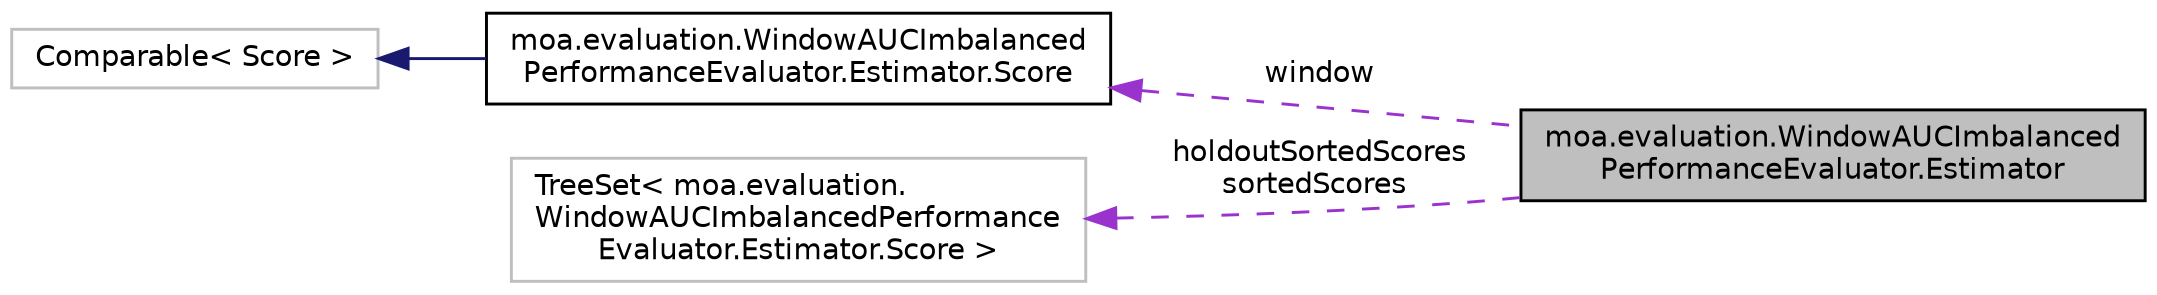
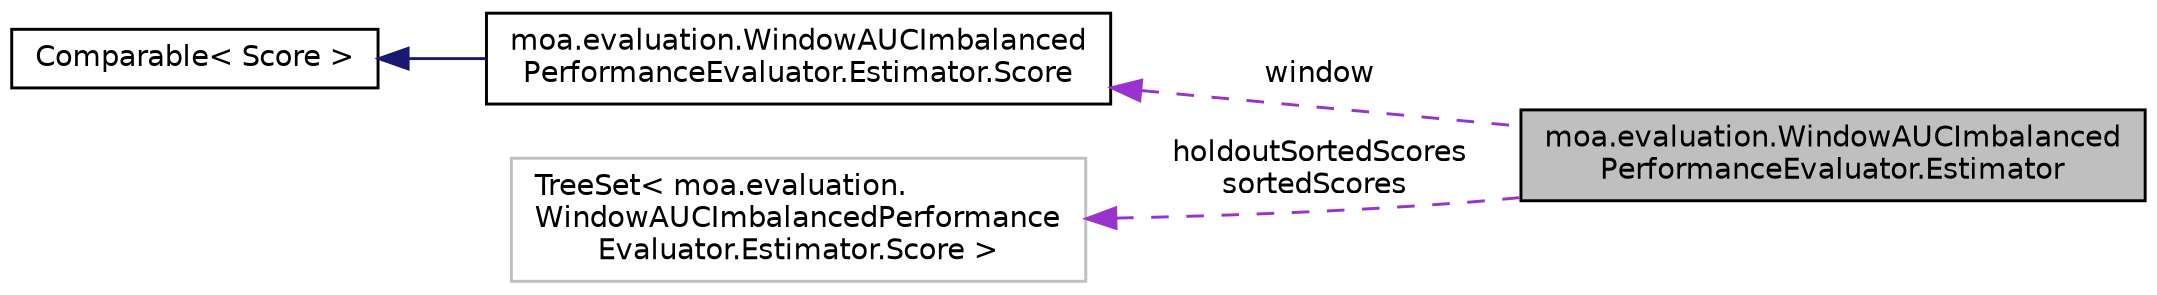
(195, 59) -> (195, 59)
